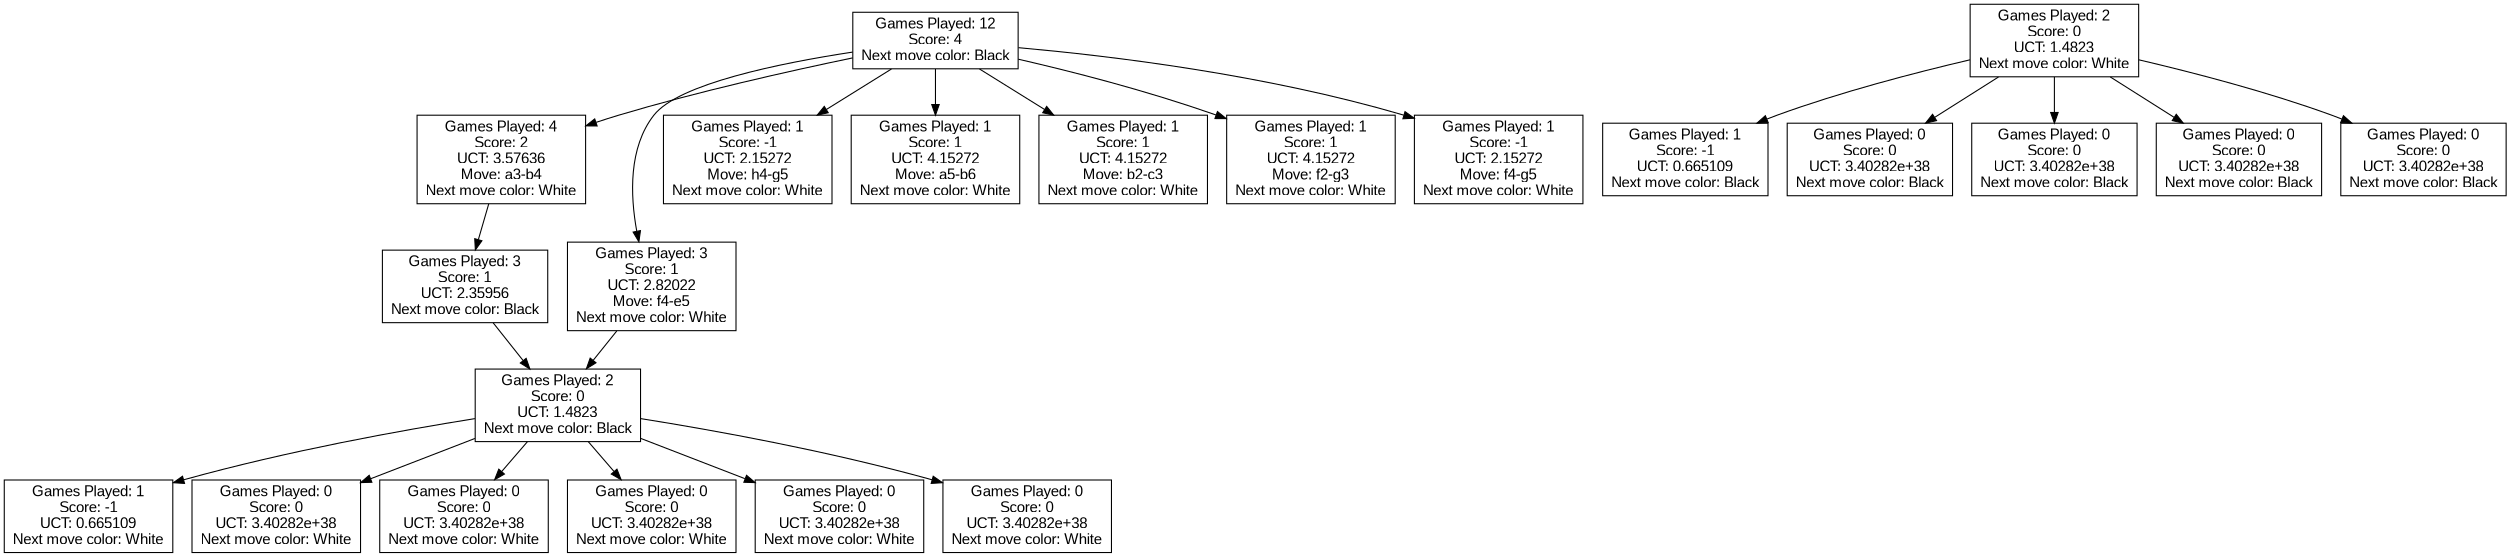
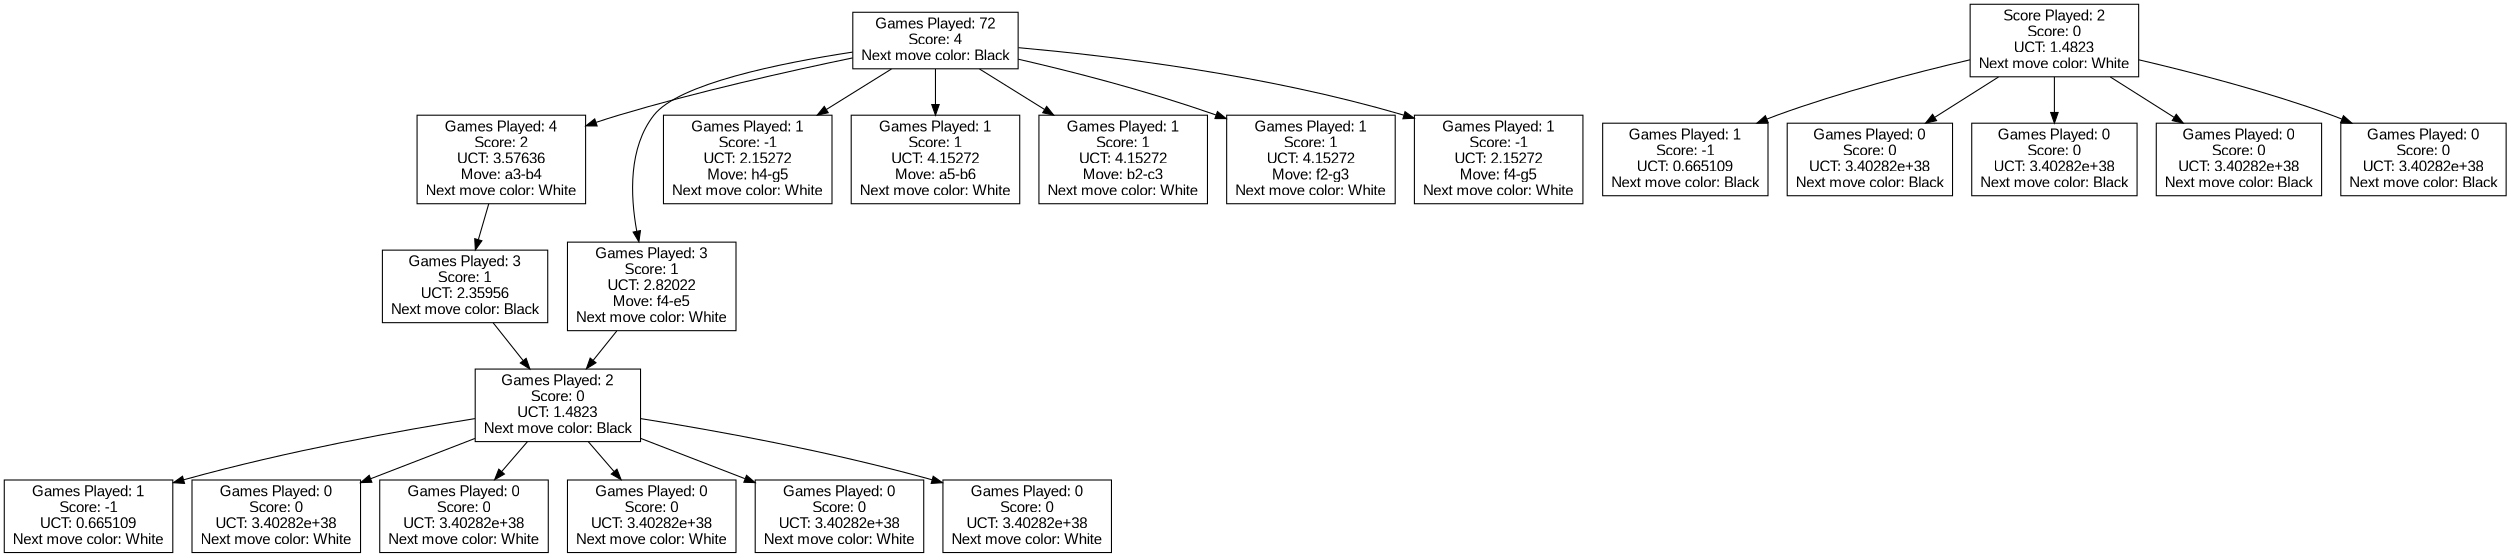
(935, 41) -> (935, 41)
(2054, 41) -> (2054, 41)
